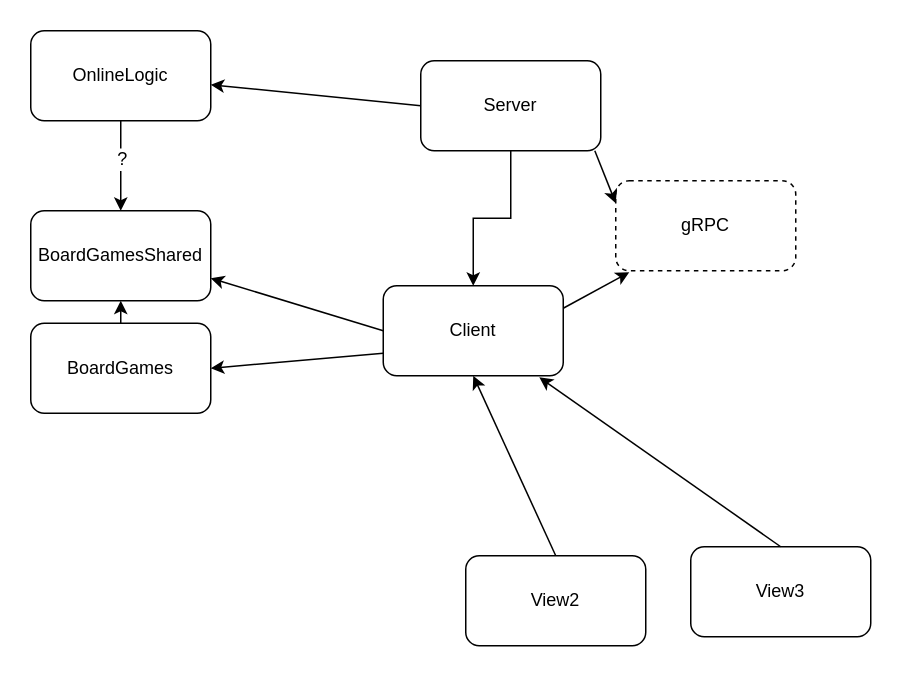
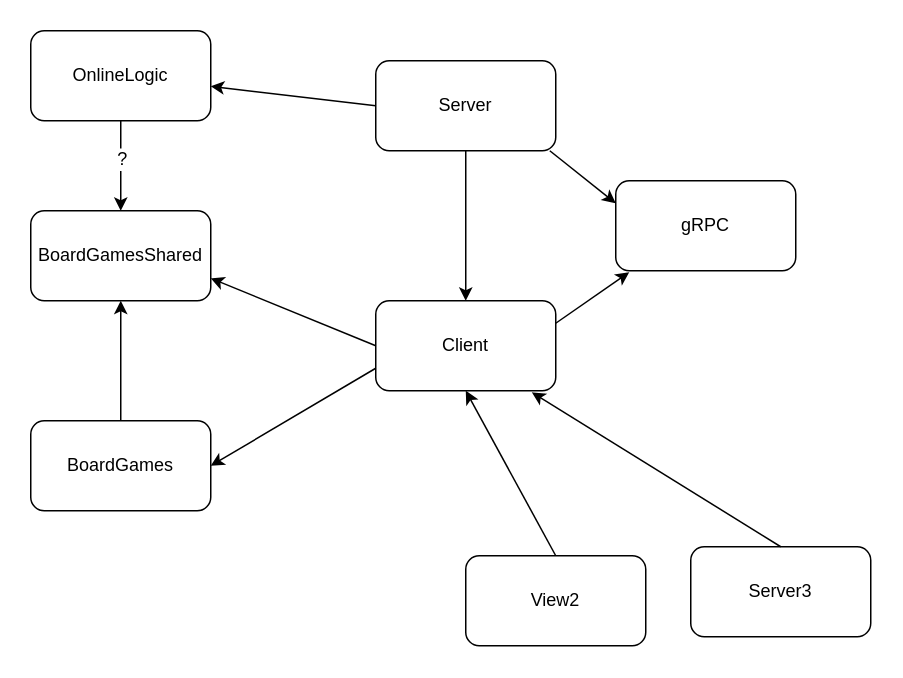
(511, 106) -> (466, 106)
(706, 226) -> (706, 226)
(473, 331) -> (466, 346)
(121, 368) -> (121, 466)
(781, 592) -> (781, 592)
